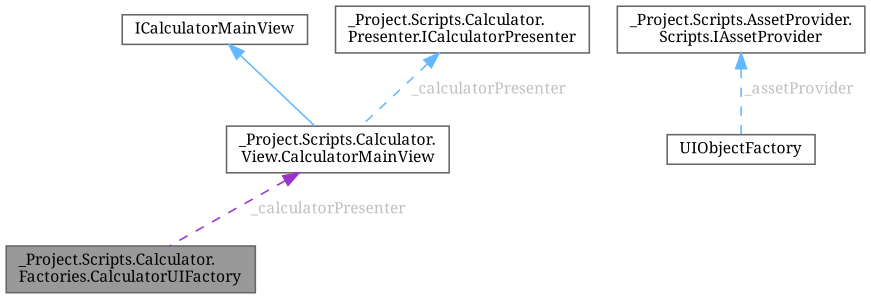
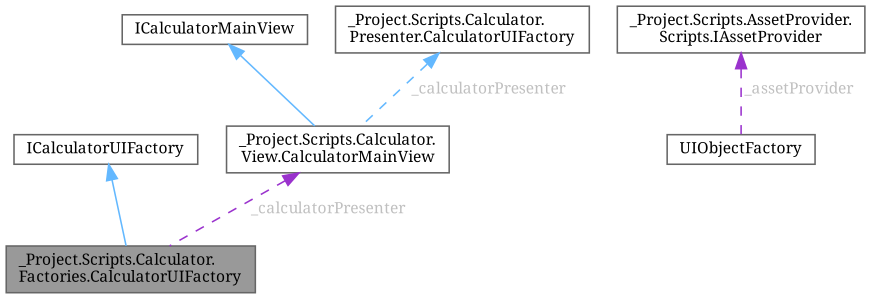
(462, 30) -> (462, 30)
(741, 102) -> (741, 102)
none -> (106, 149)
